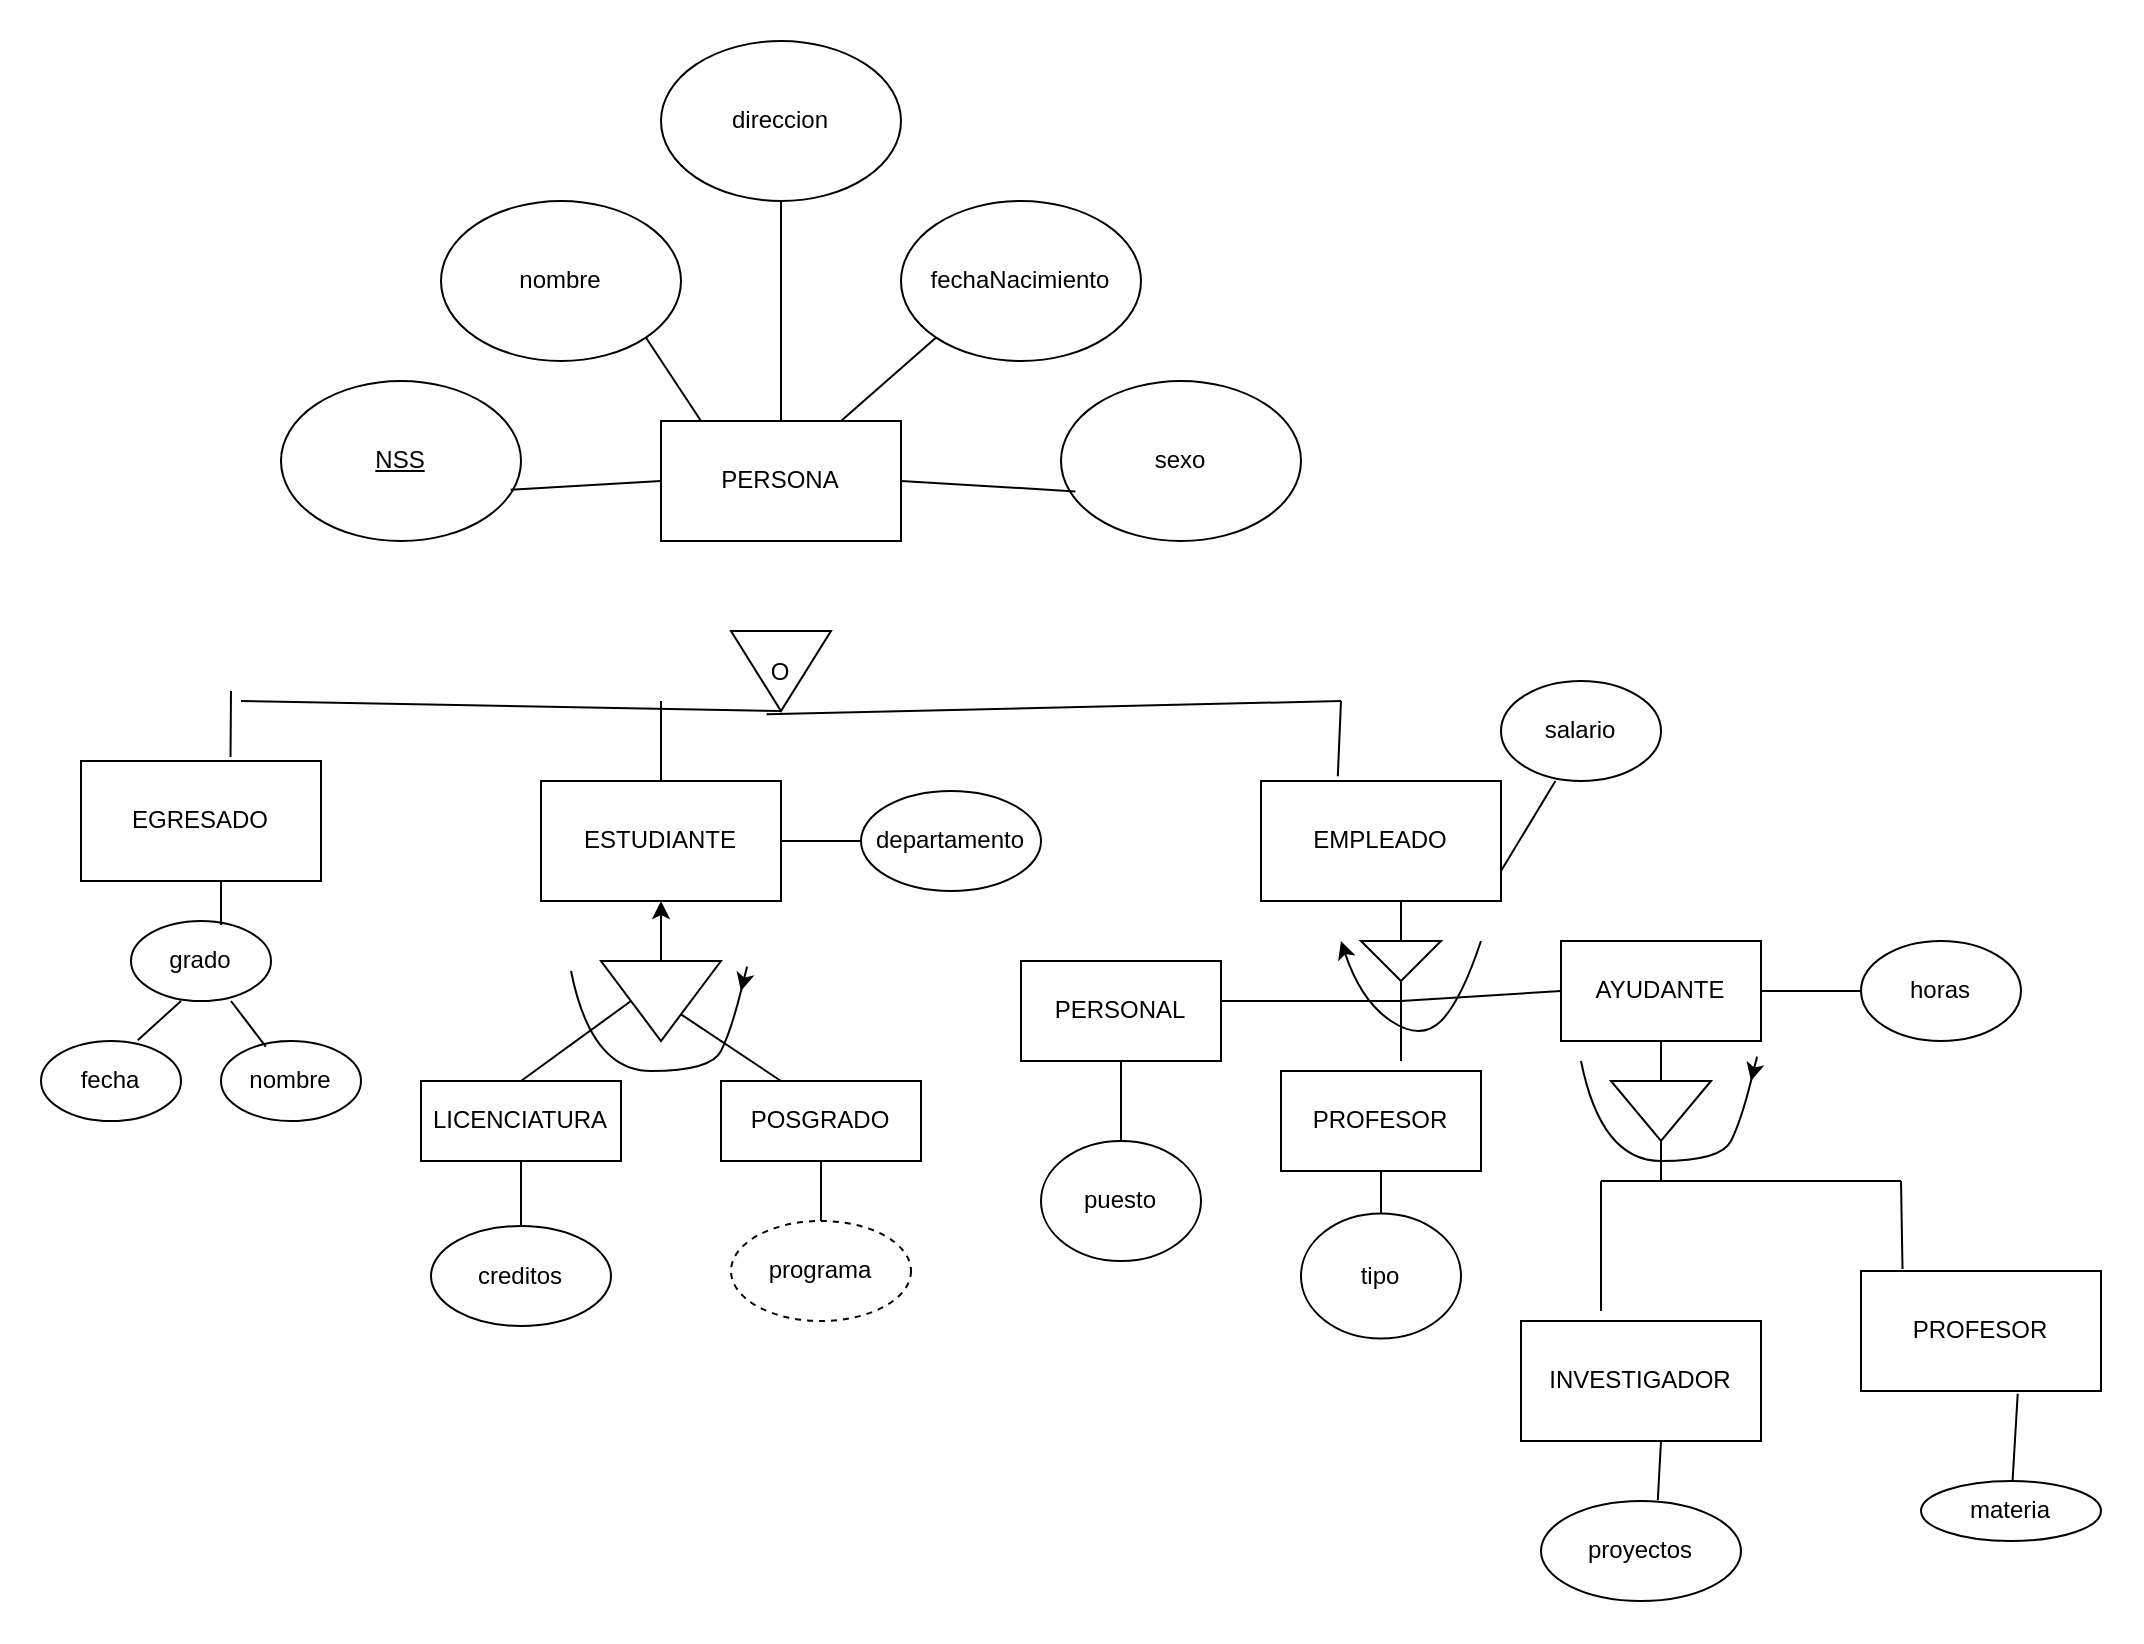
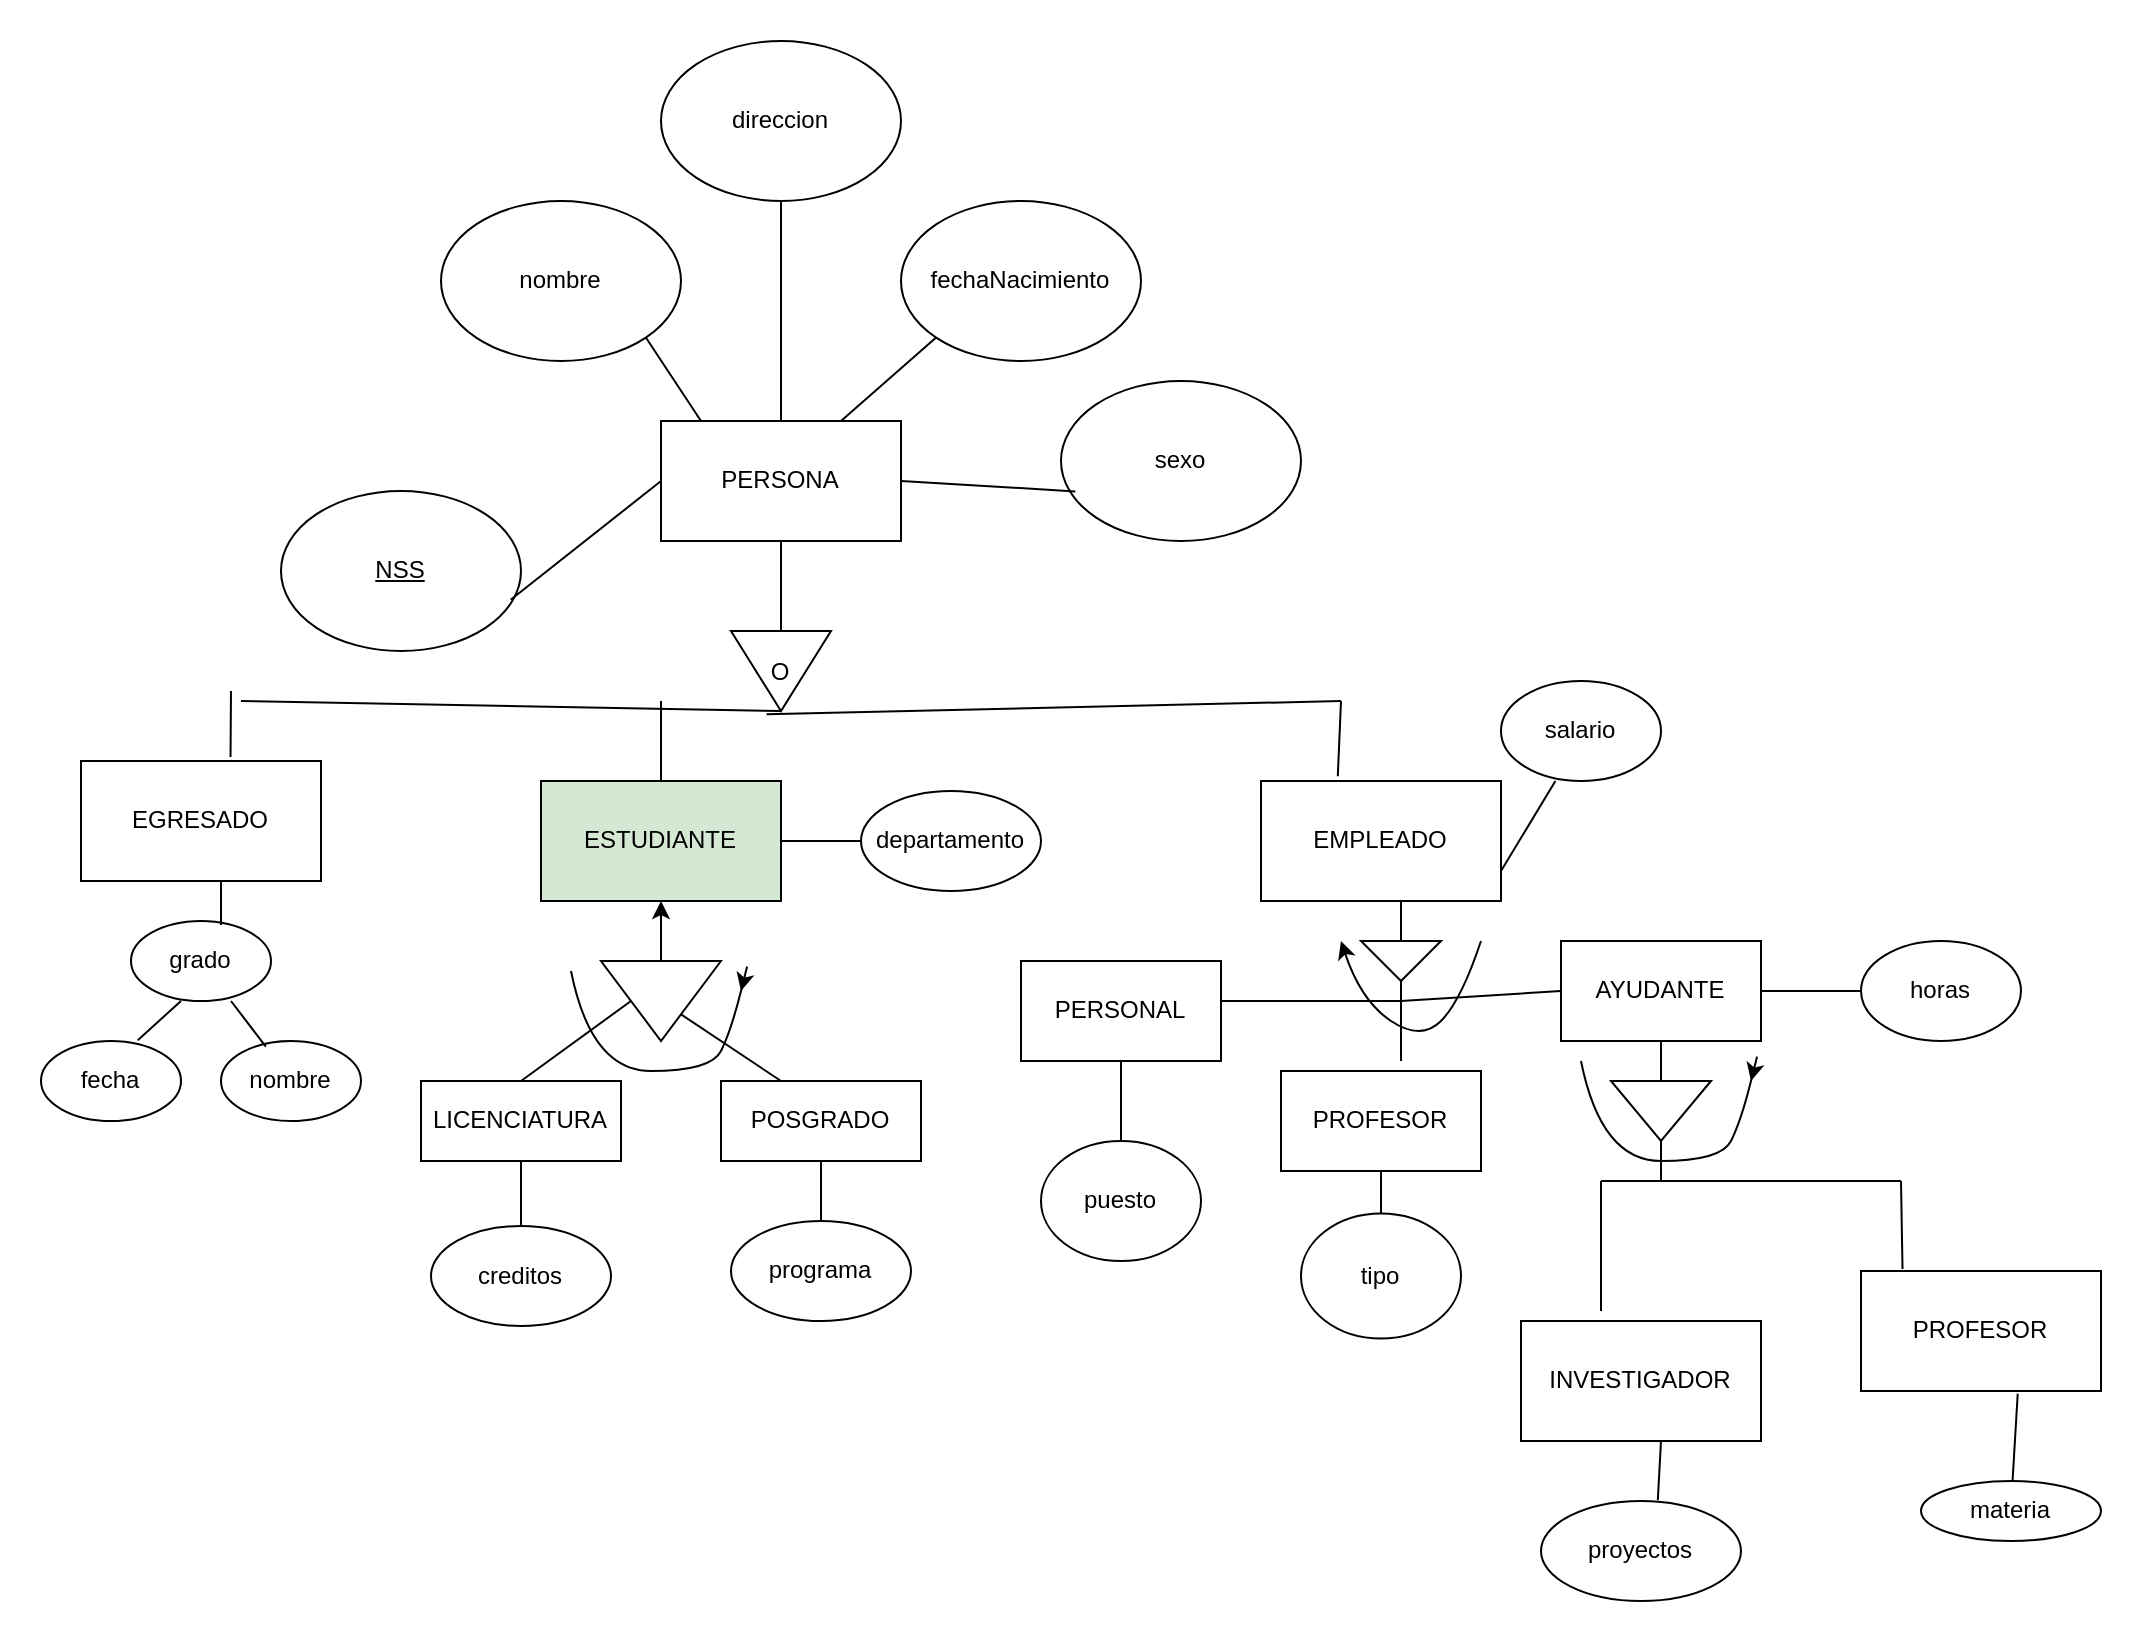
(401, 461) -> (401, 571)
none -> (781, 586)
(661, 841) -> (661, 841)
(821, 1271) -> (821, 1271)
